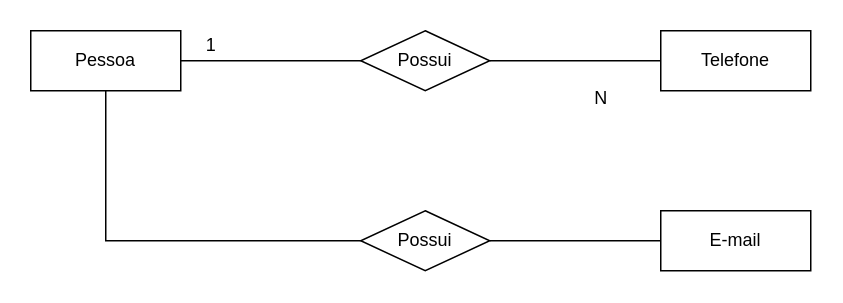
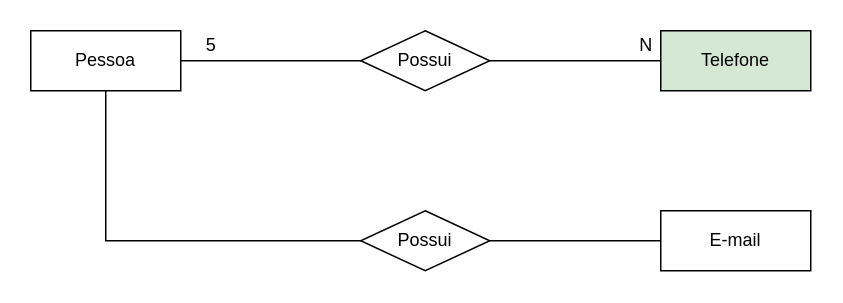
(212, 46) -> (212, 46)
(736, 61) -> (736, 61)
(601, 98) -> (646, 46)
